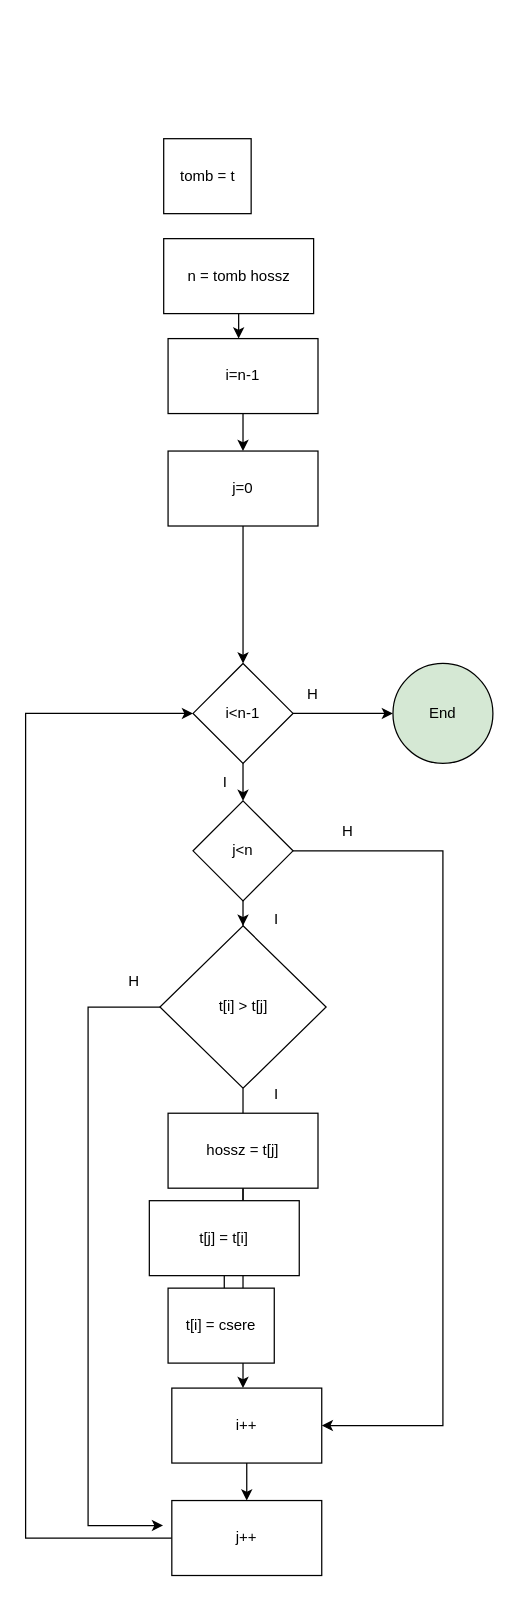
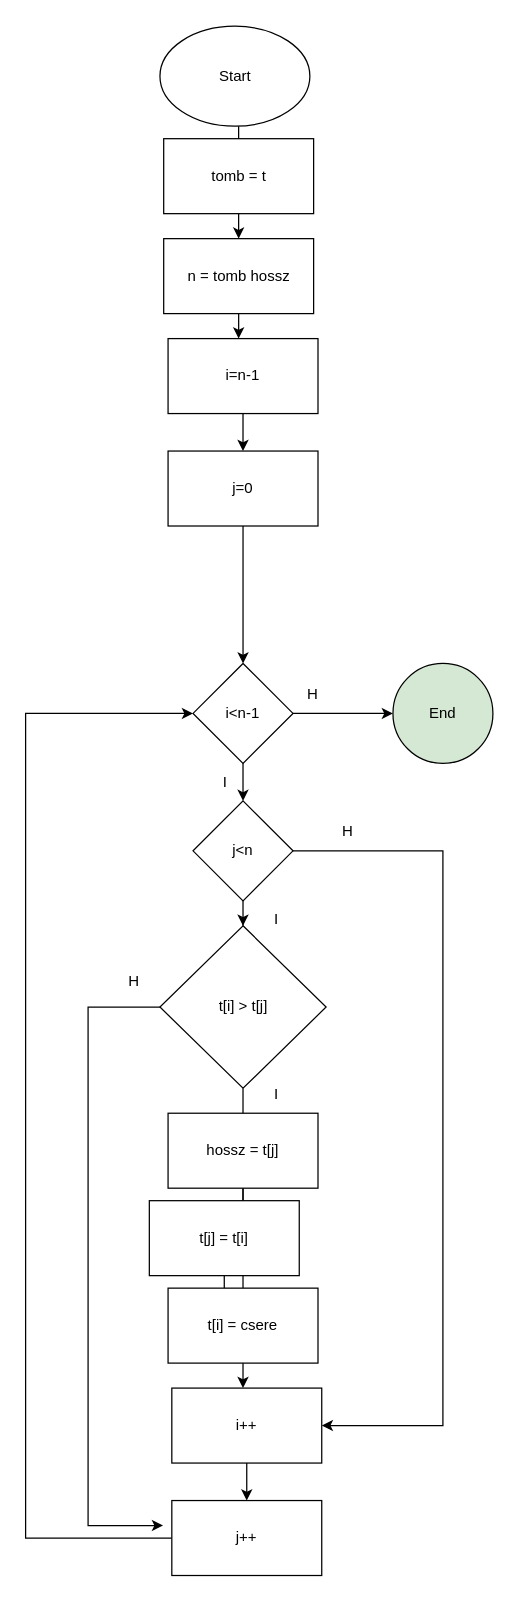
none -> (235, 76)
(208, 176) -> (239, 176)
none -> (239, 221)
(221, 1326) -> (243, 1326)
